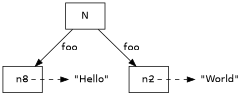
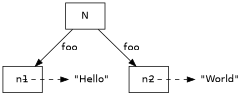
(23, 79) -> (23, 79)
